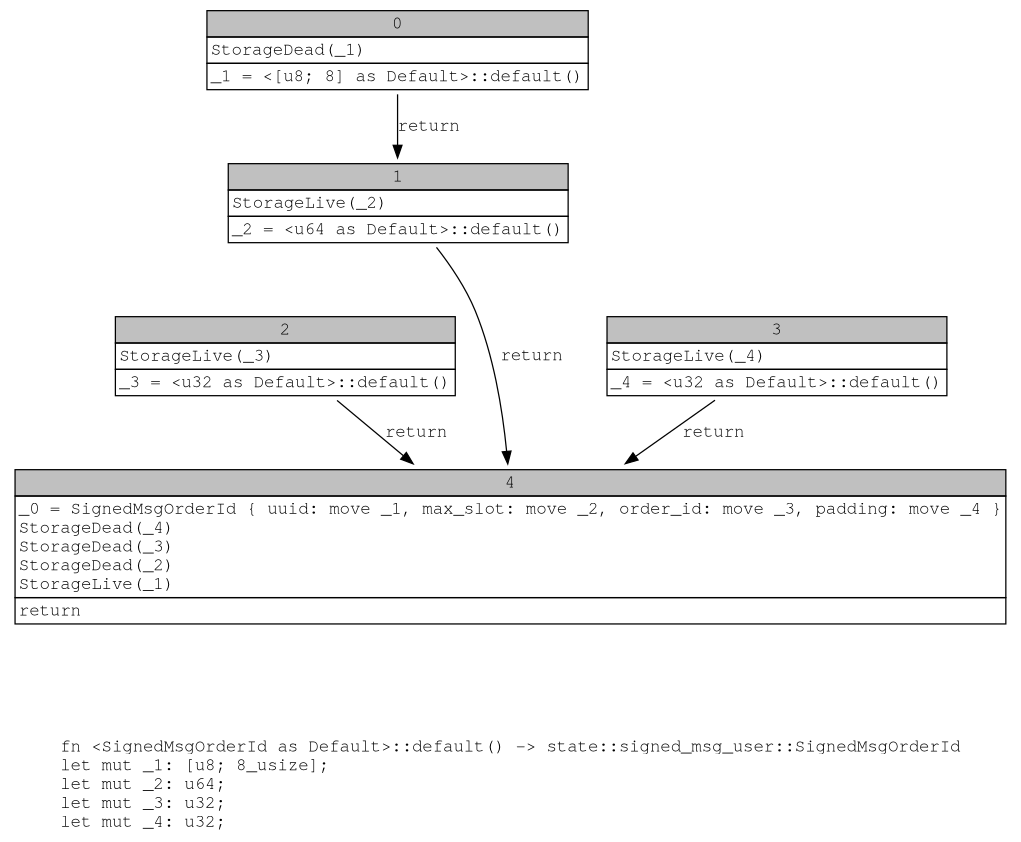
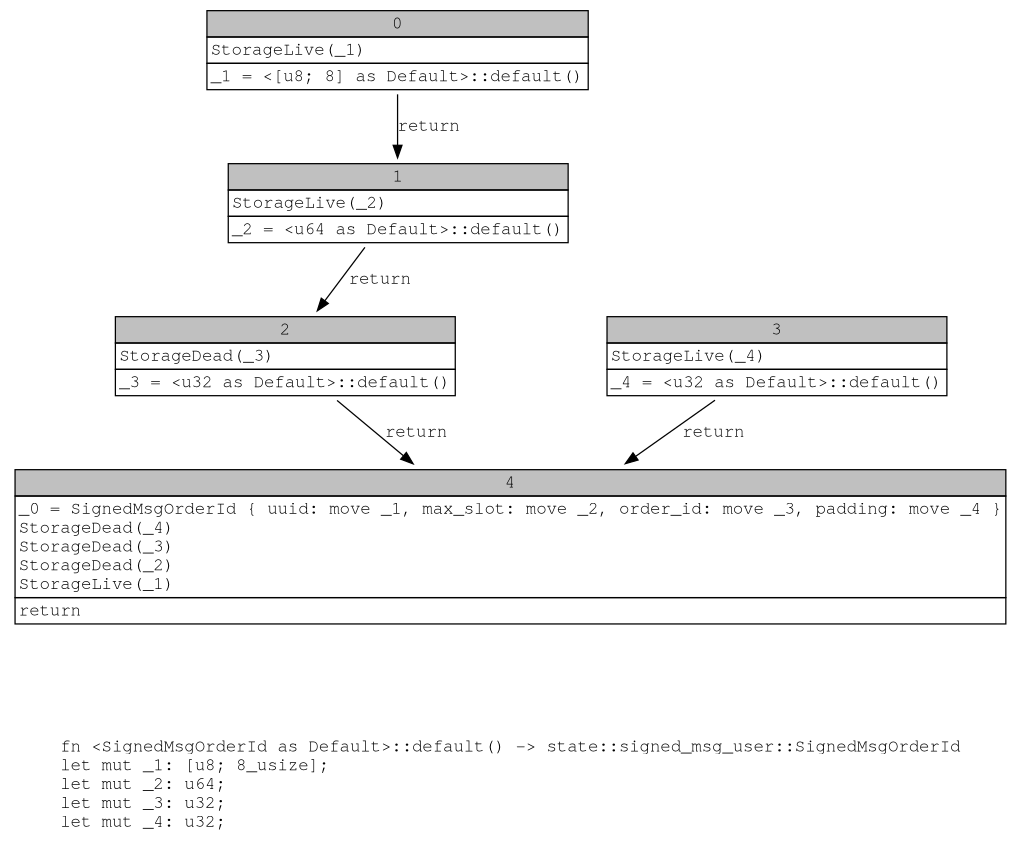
(288, 50) -> (288, 50)
(487, 344) -> (345, 274)
(197, 356) -> (197, 356)
